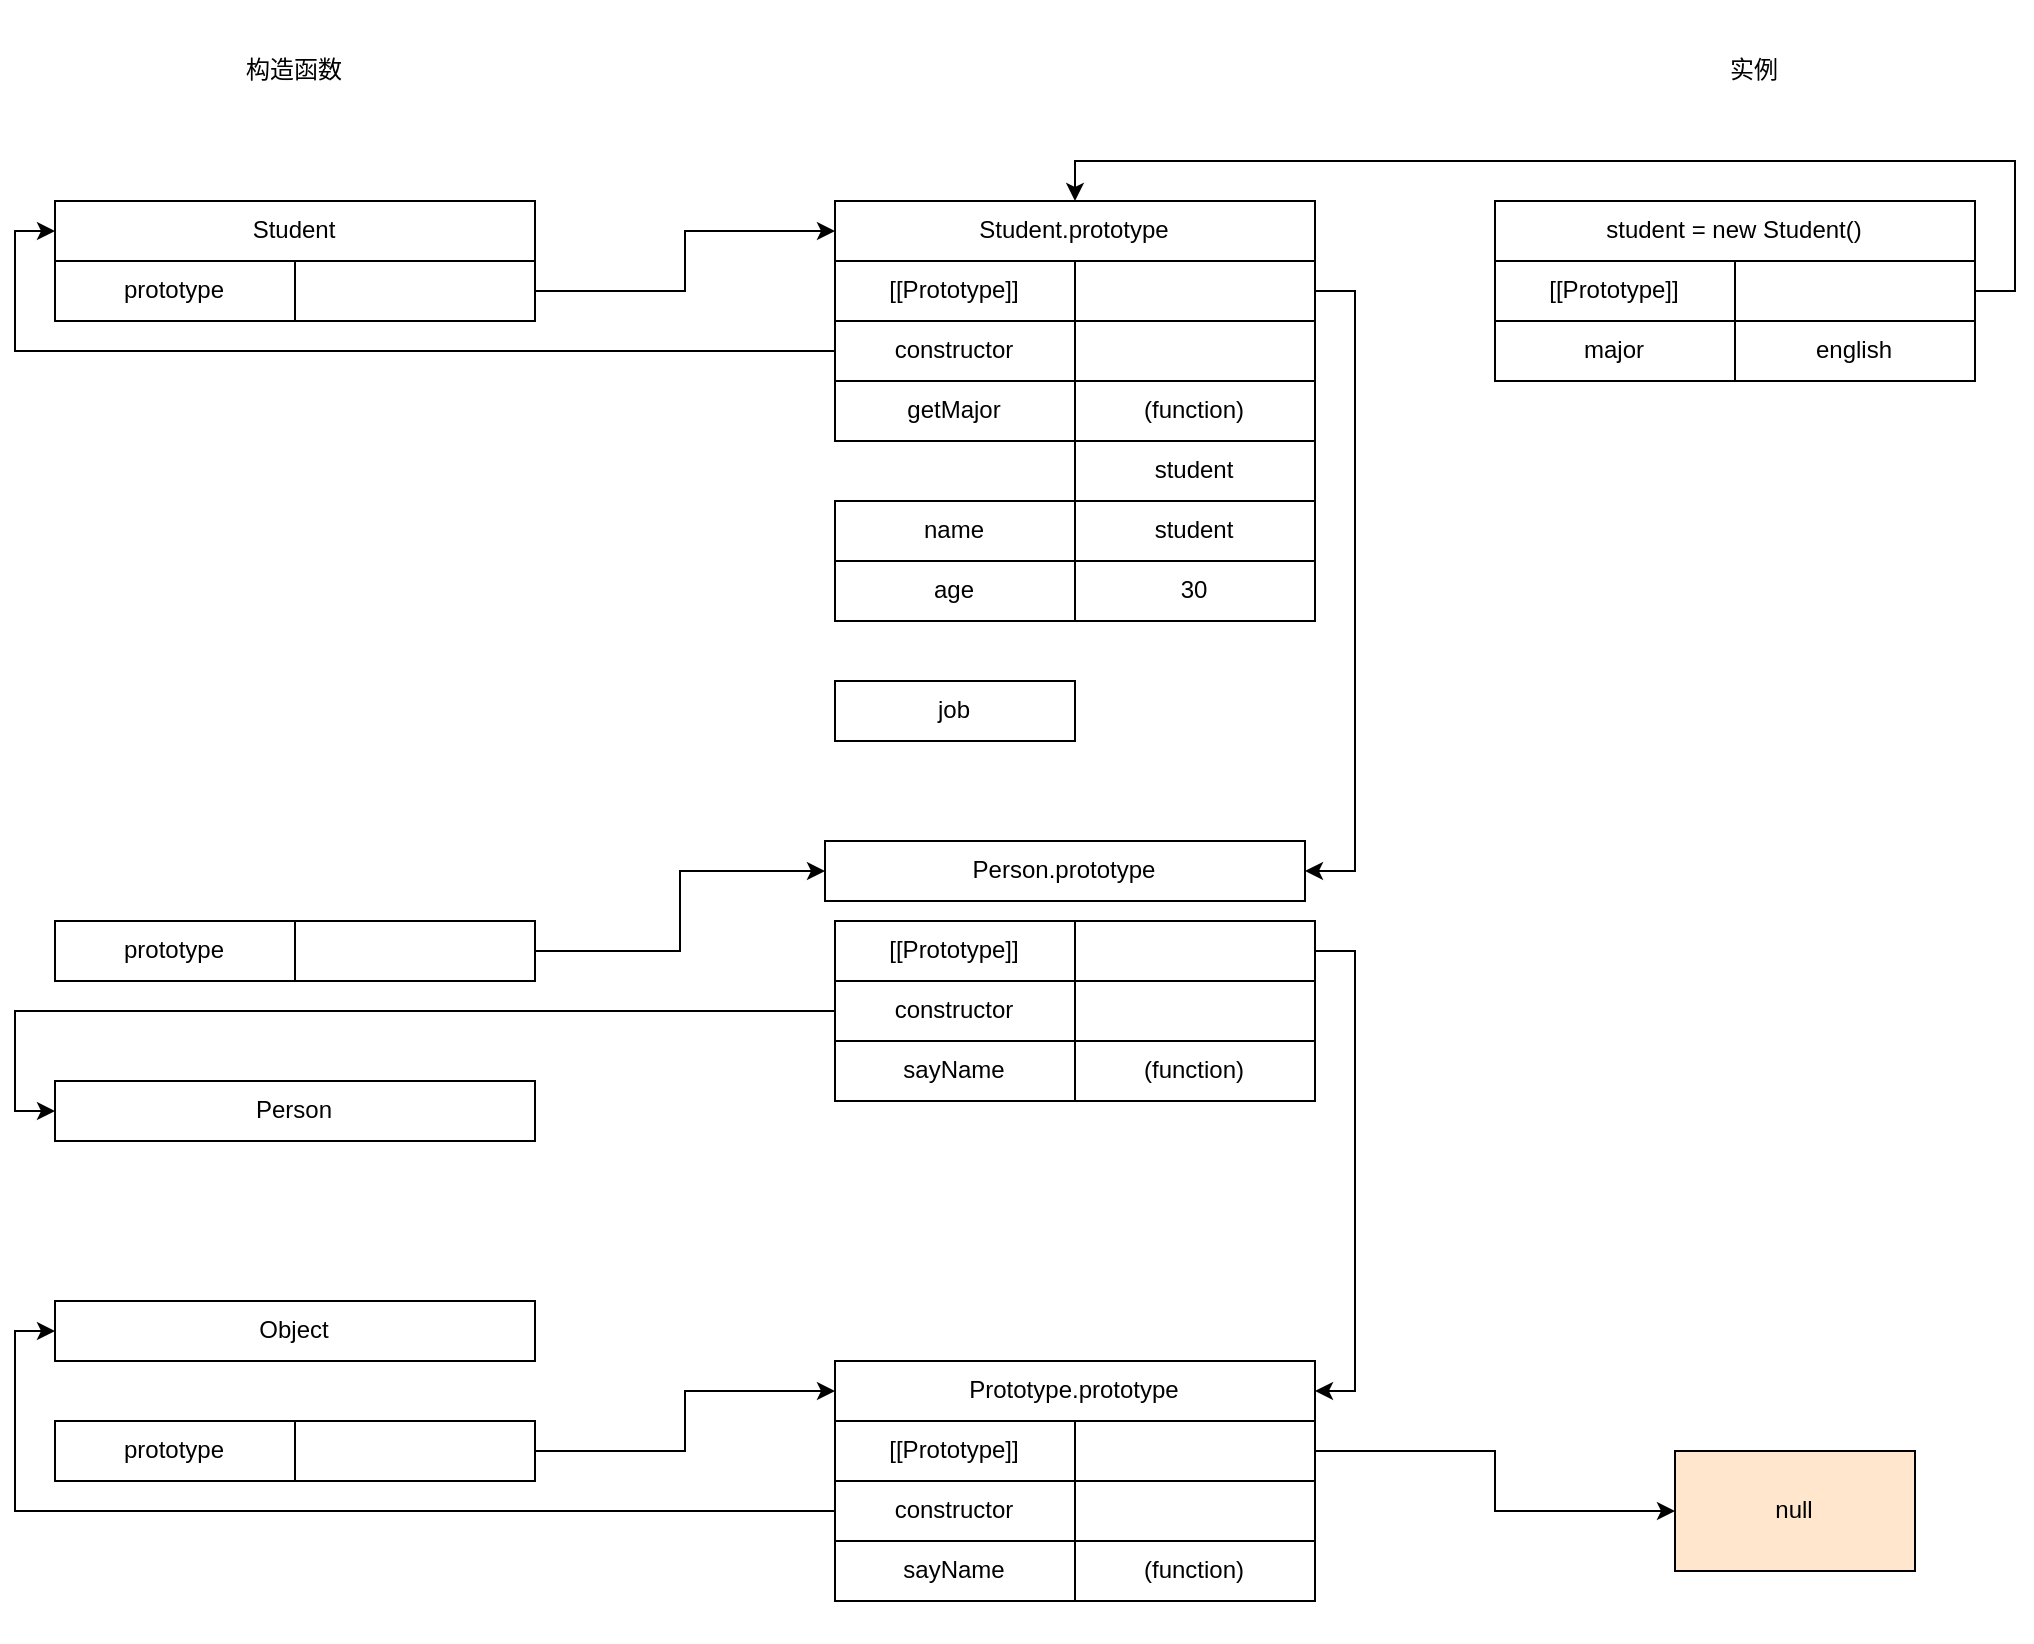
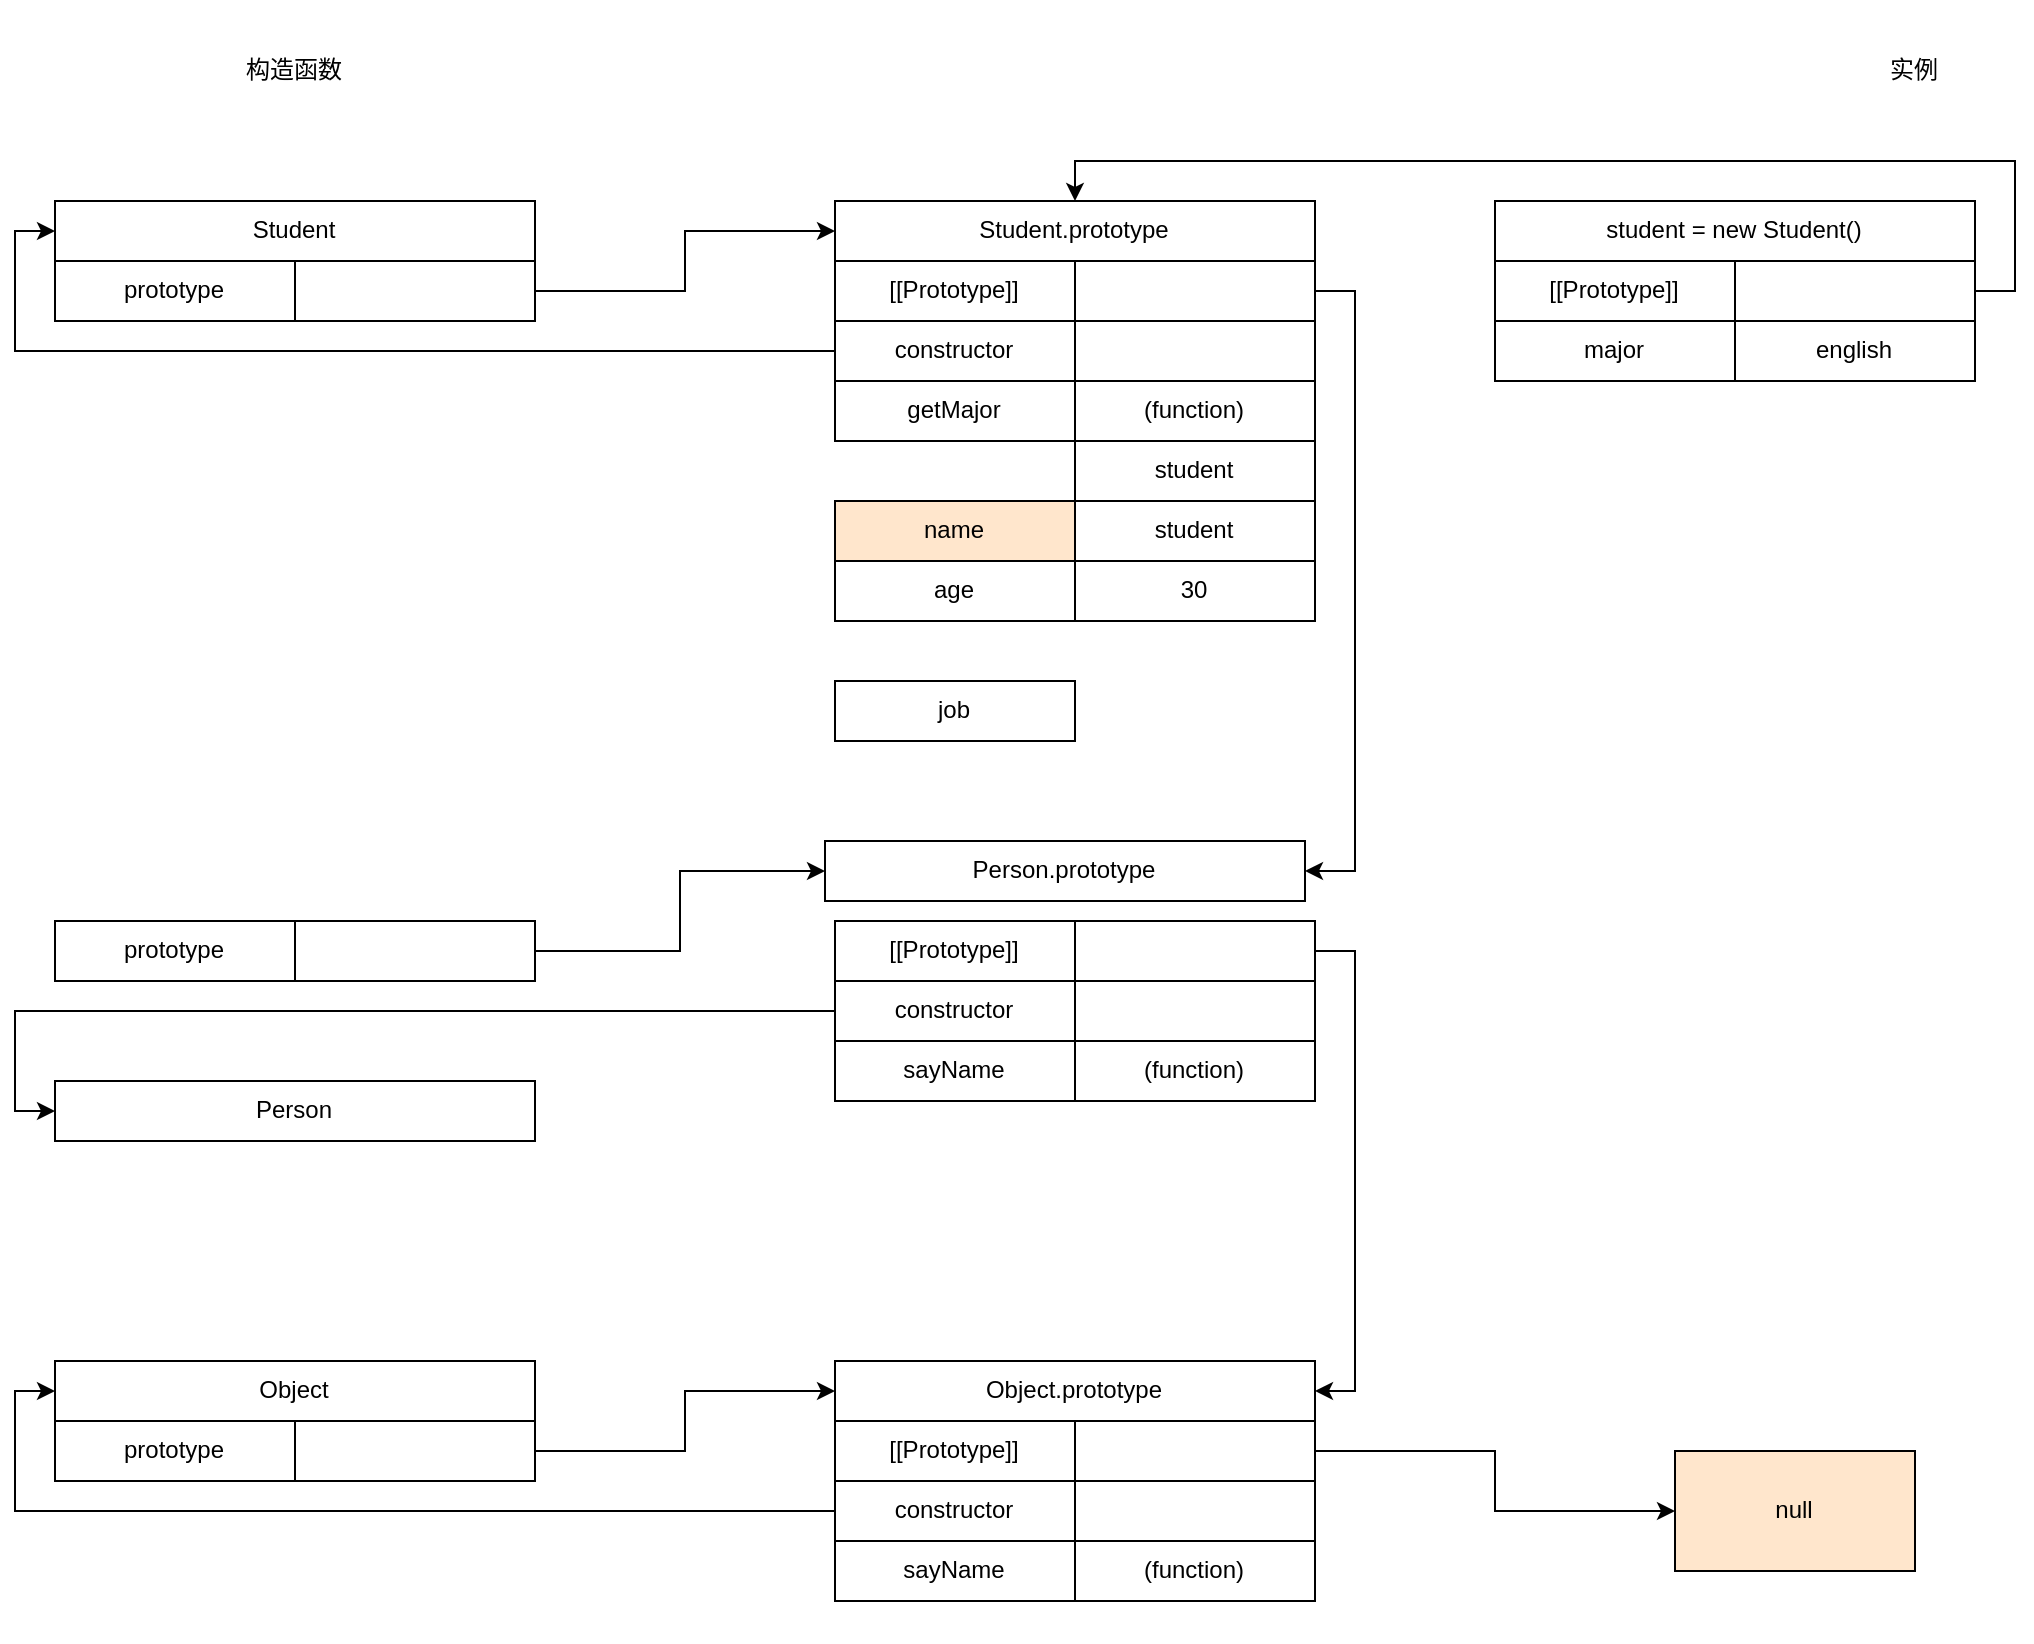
(1755, 71) -> (1915, 71)
(955, 531) -> (955, 531)
(295, 1331) -> (295, 1391)
(1075, 1391) -> (1075, 1391)
